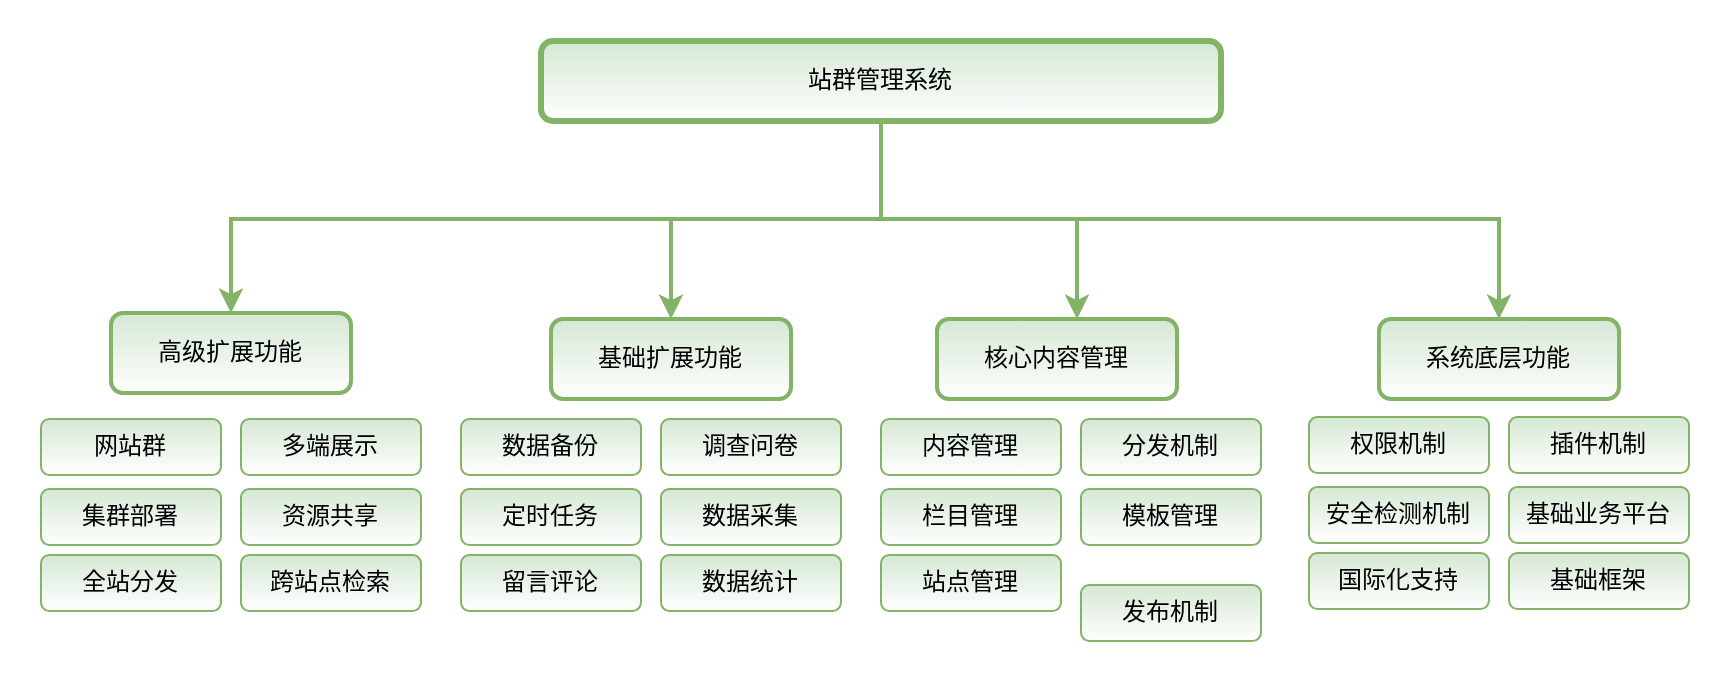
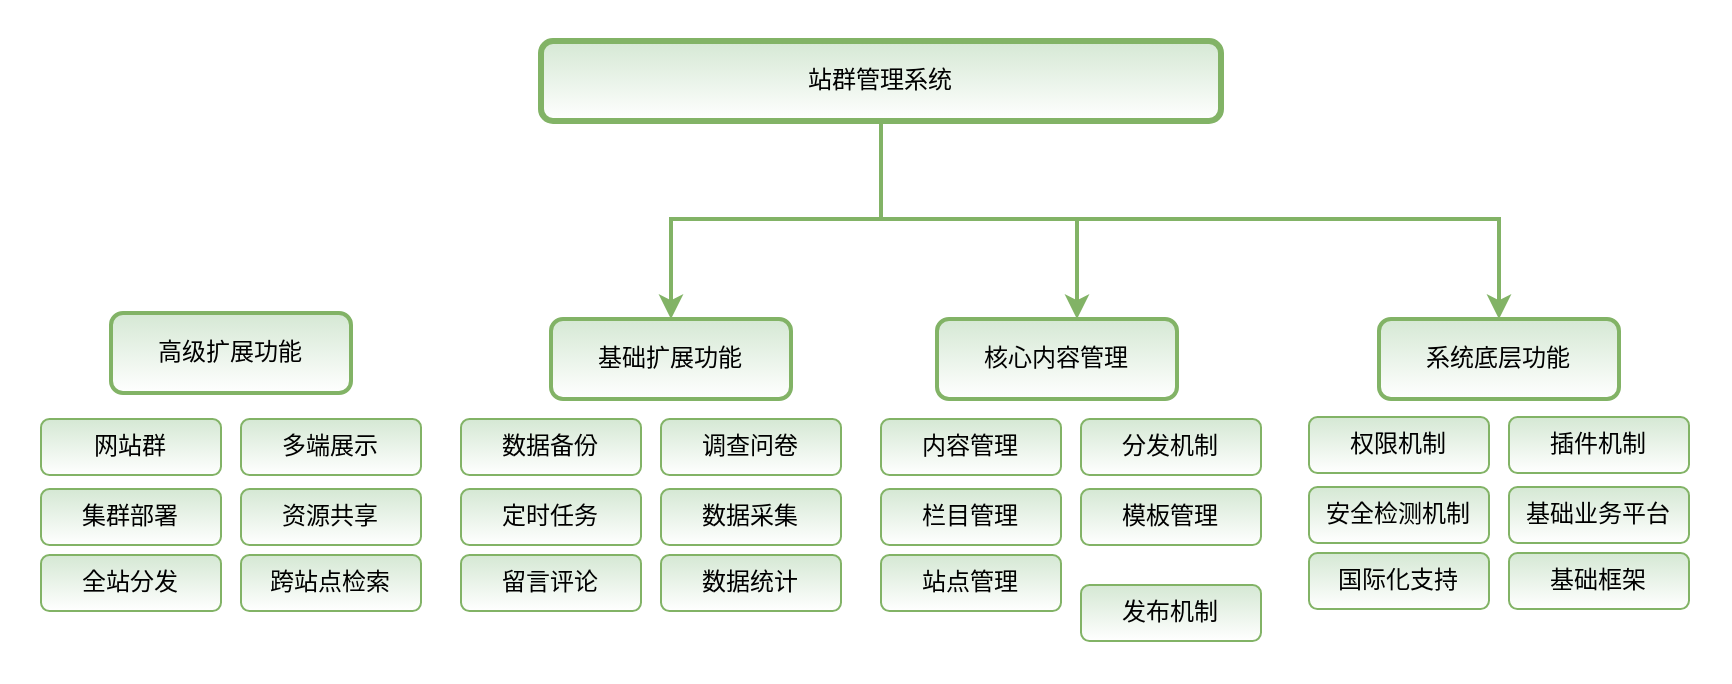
(411, 219) -> none
